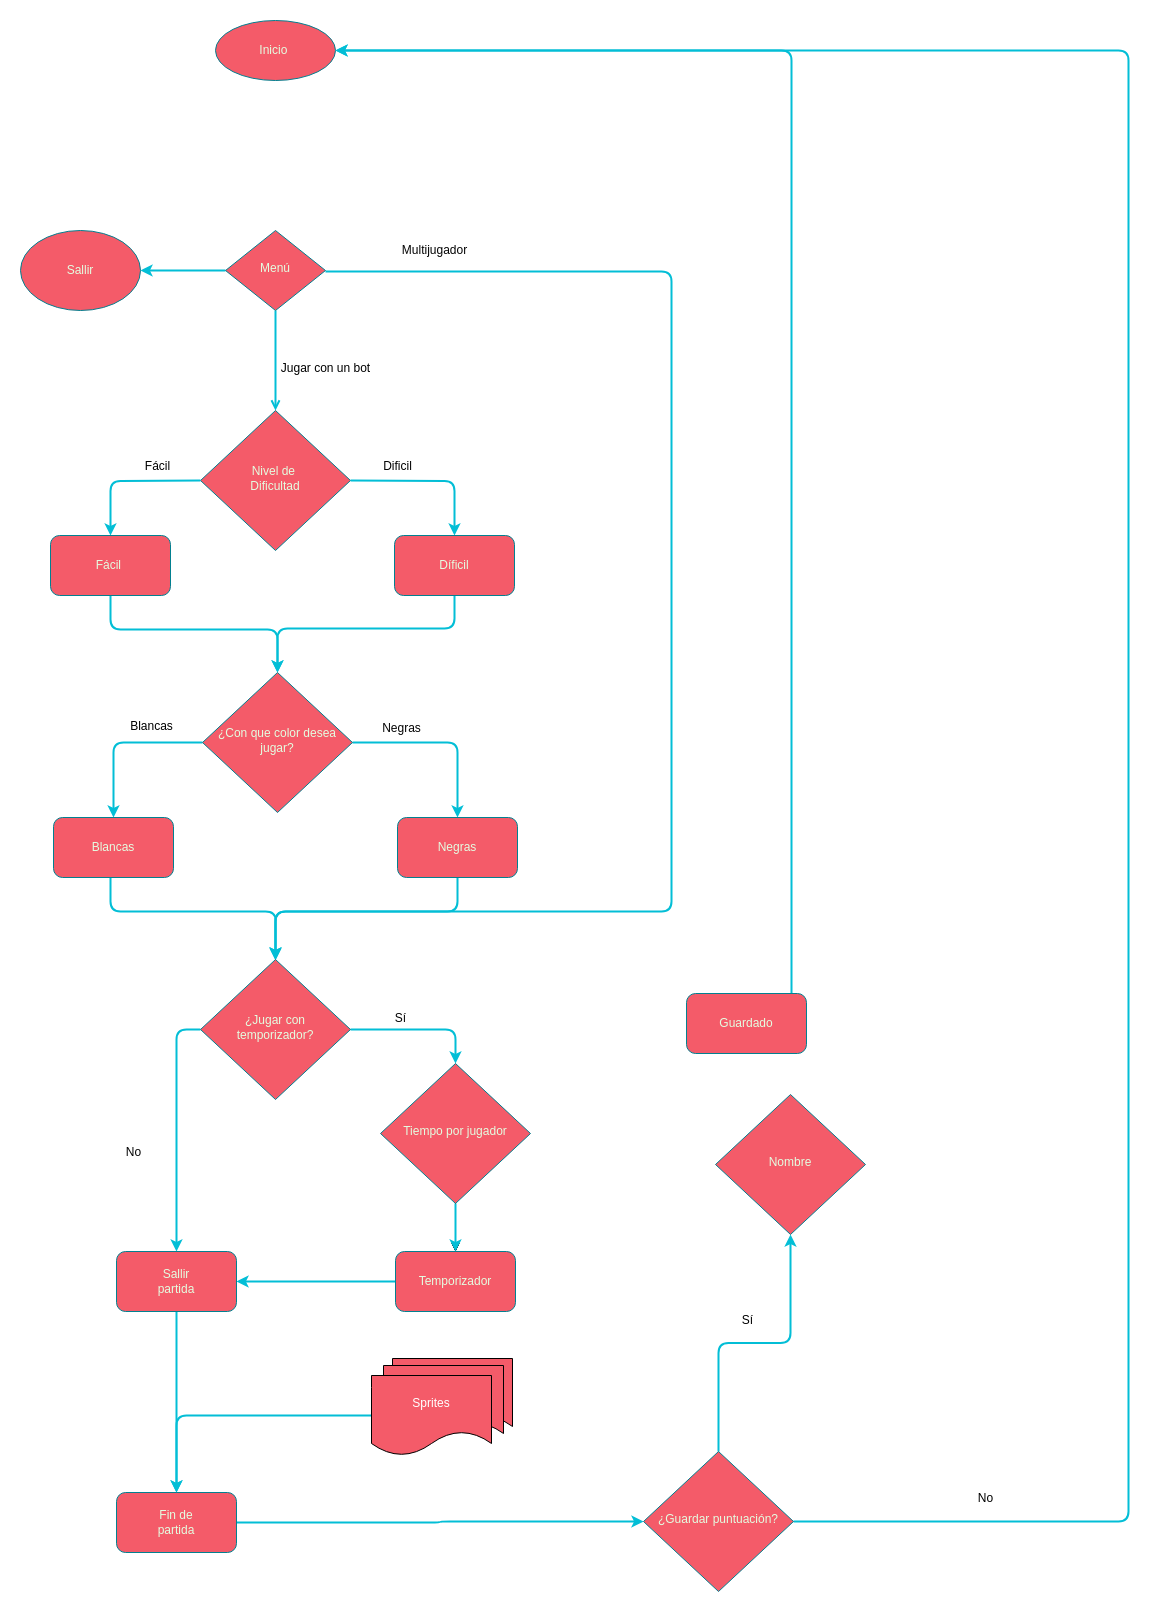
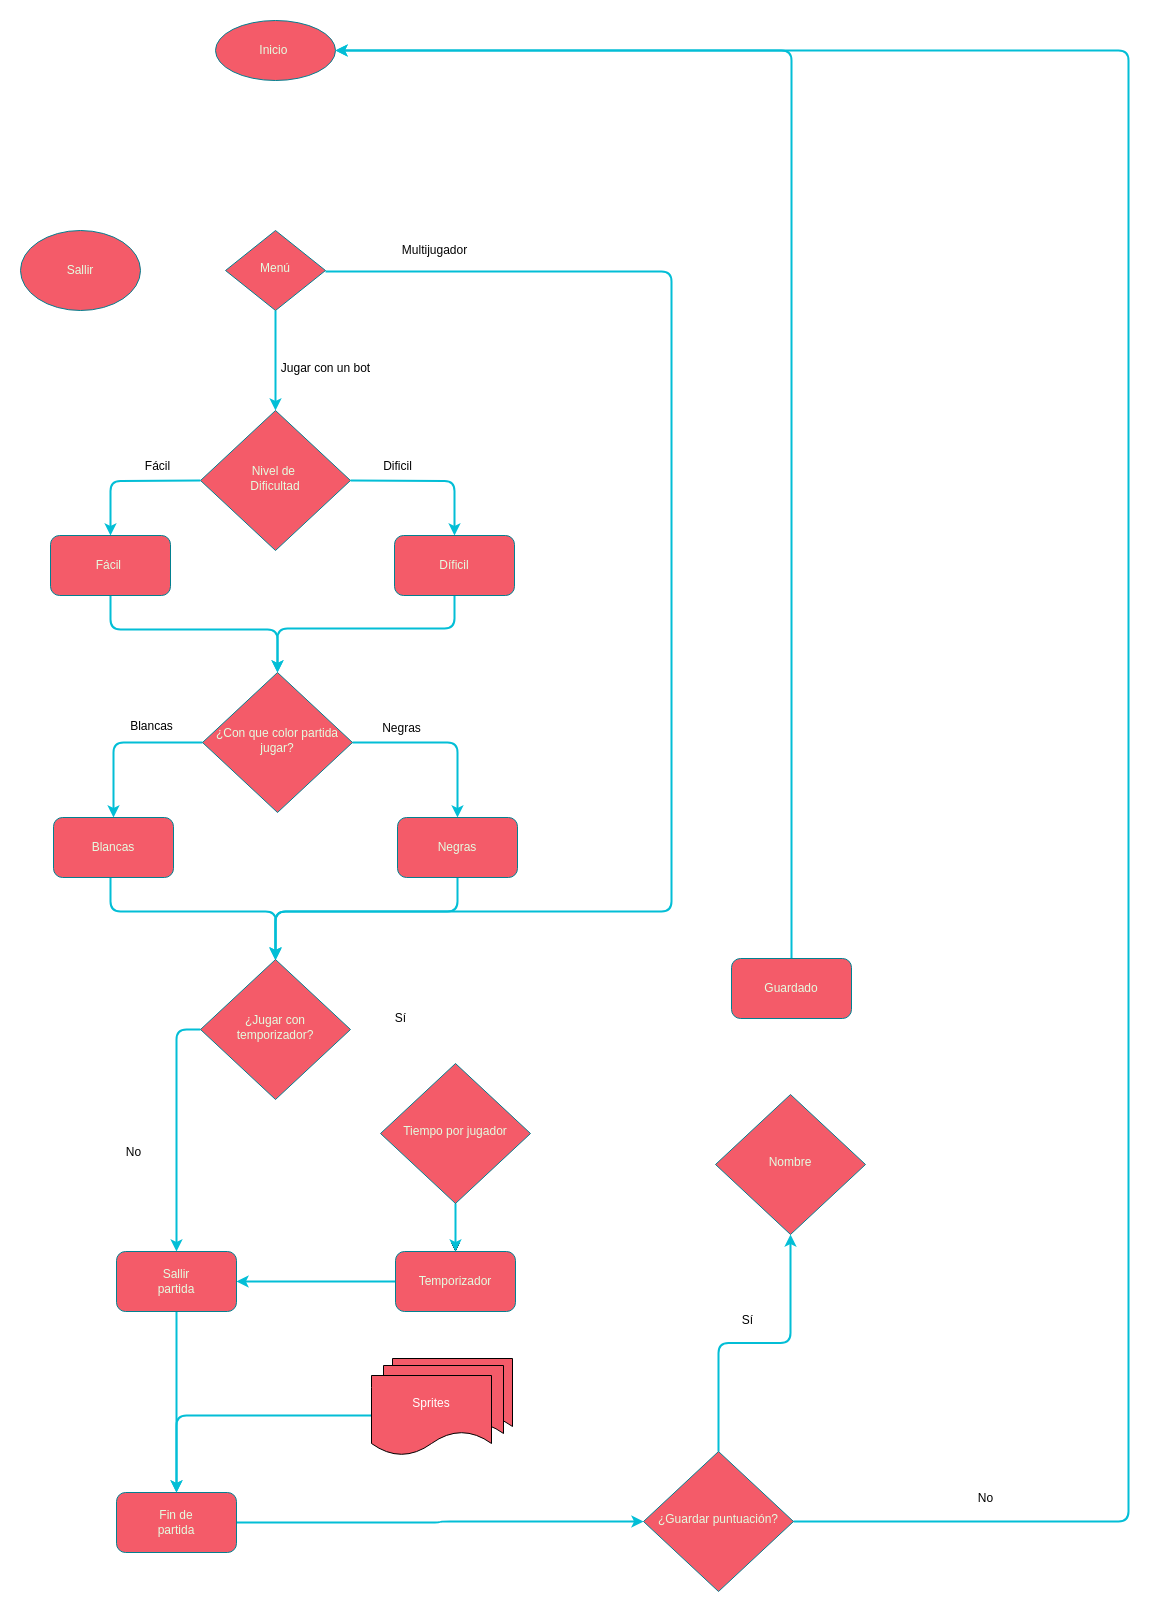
(187, 271) -> none
(276, 401) -> (276, 400)
(278, 741) -> (278, 741)
(747, 1024) -> (792, 989)
(411, 1030) -> none
